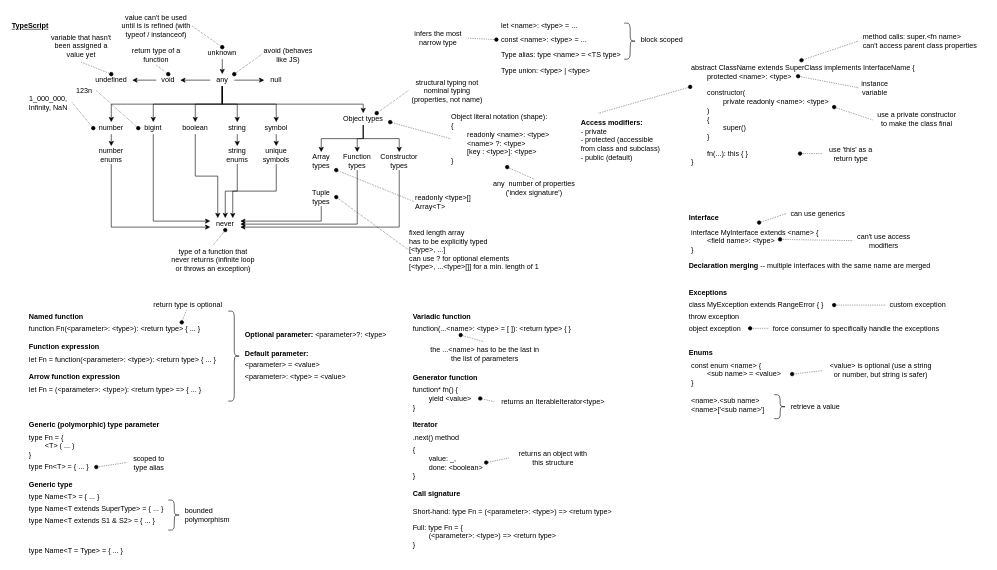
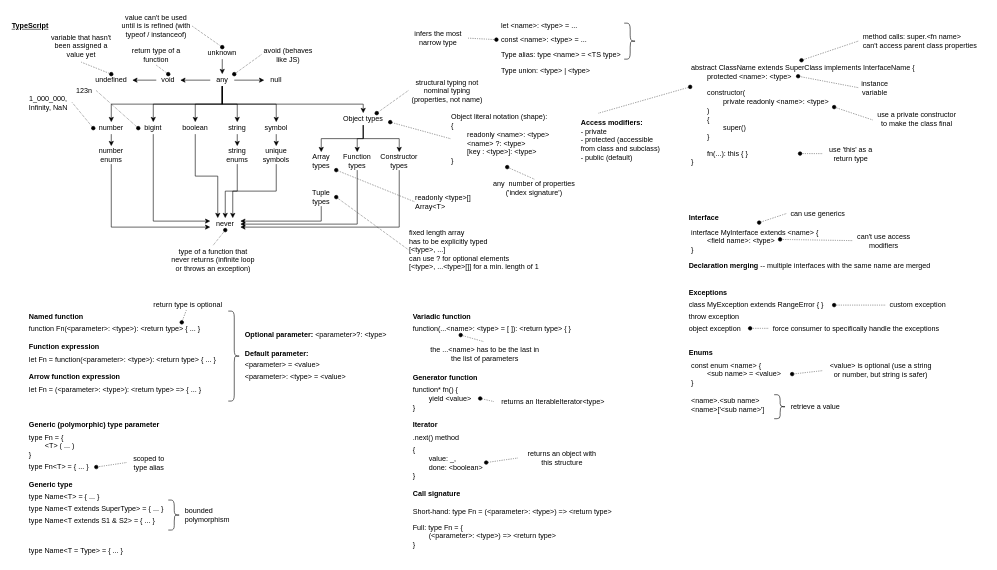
(663, 40) -> none
(551, 458) -> (560, 458)
